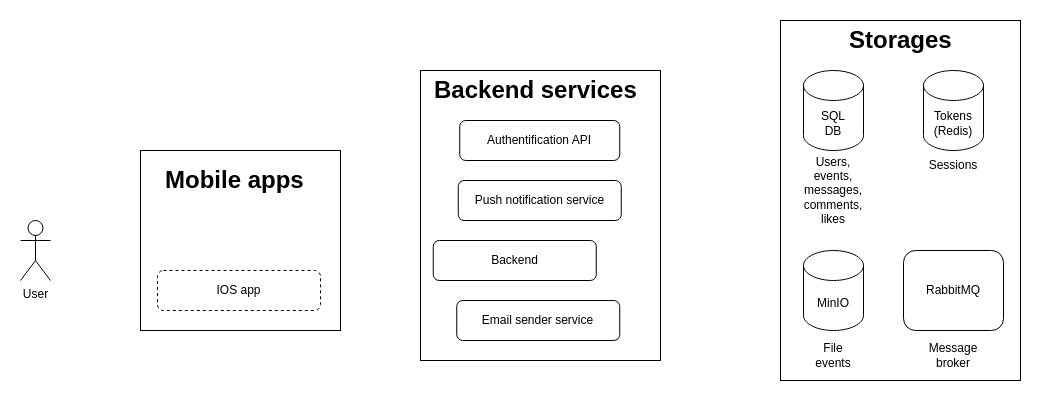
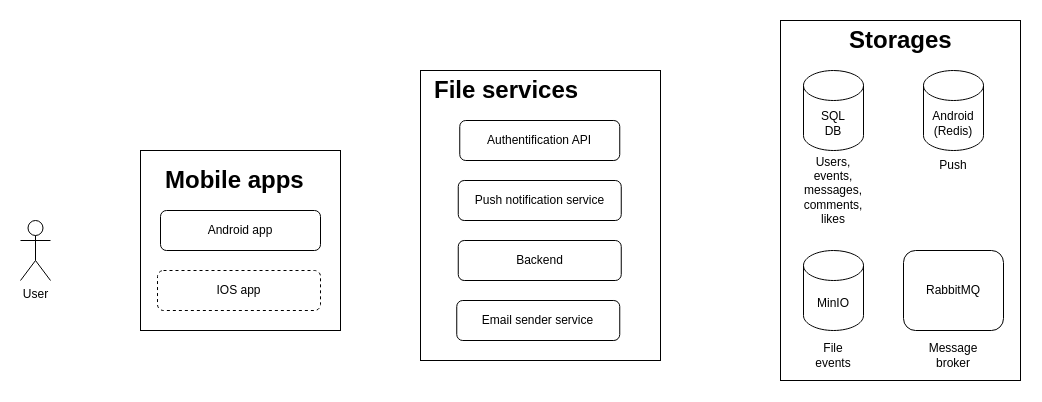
(485, 68) -> (472, 68)
(954, 124) -> (954, 124)
(954, 166) -> (954, 166)
none -> (241, 231)
(515, 261) -> (540, 261)
